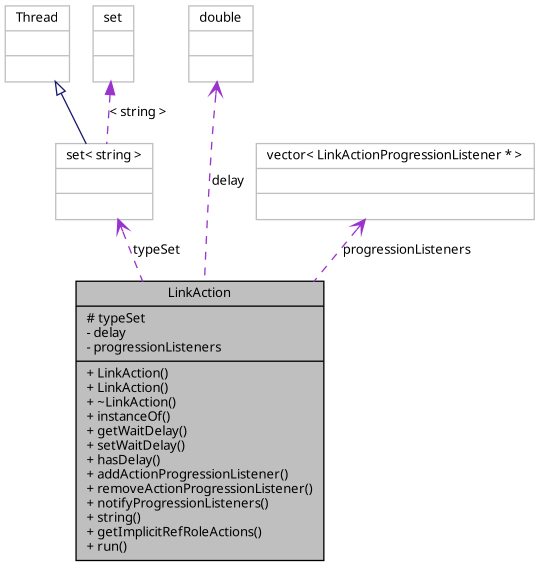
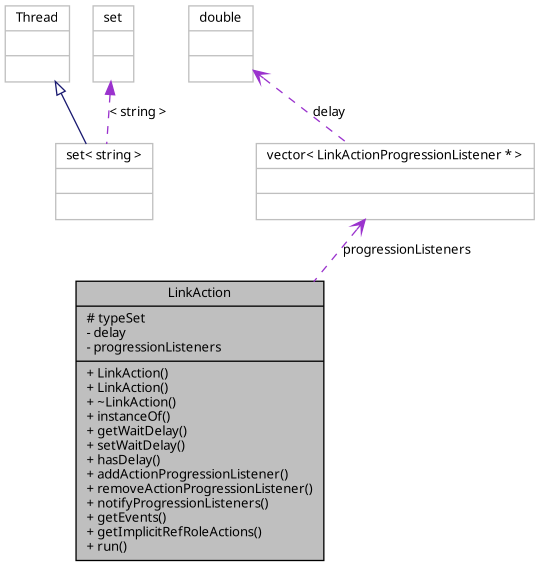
(209, 188) -> (306, 111)
(133, 257) -> none
(114, 518) -> (127, 518)
